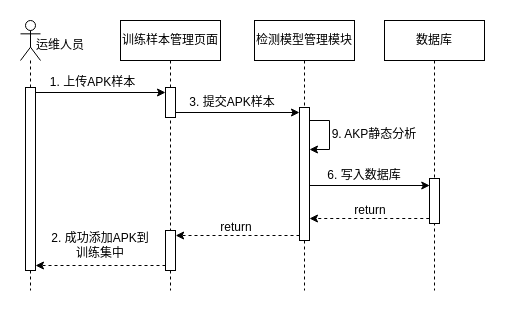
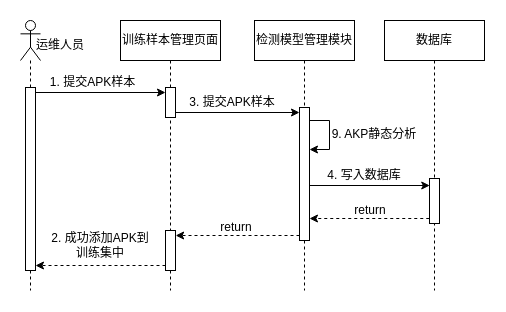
(93, 83) -> (93, 83)
(365, 176) -> (365, 176)
